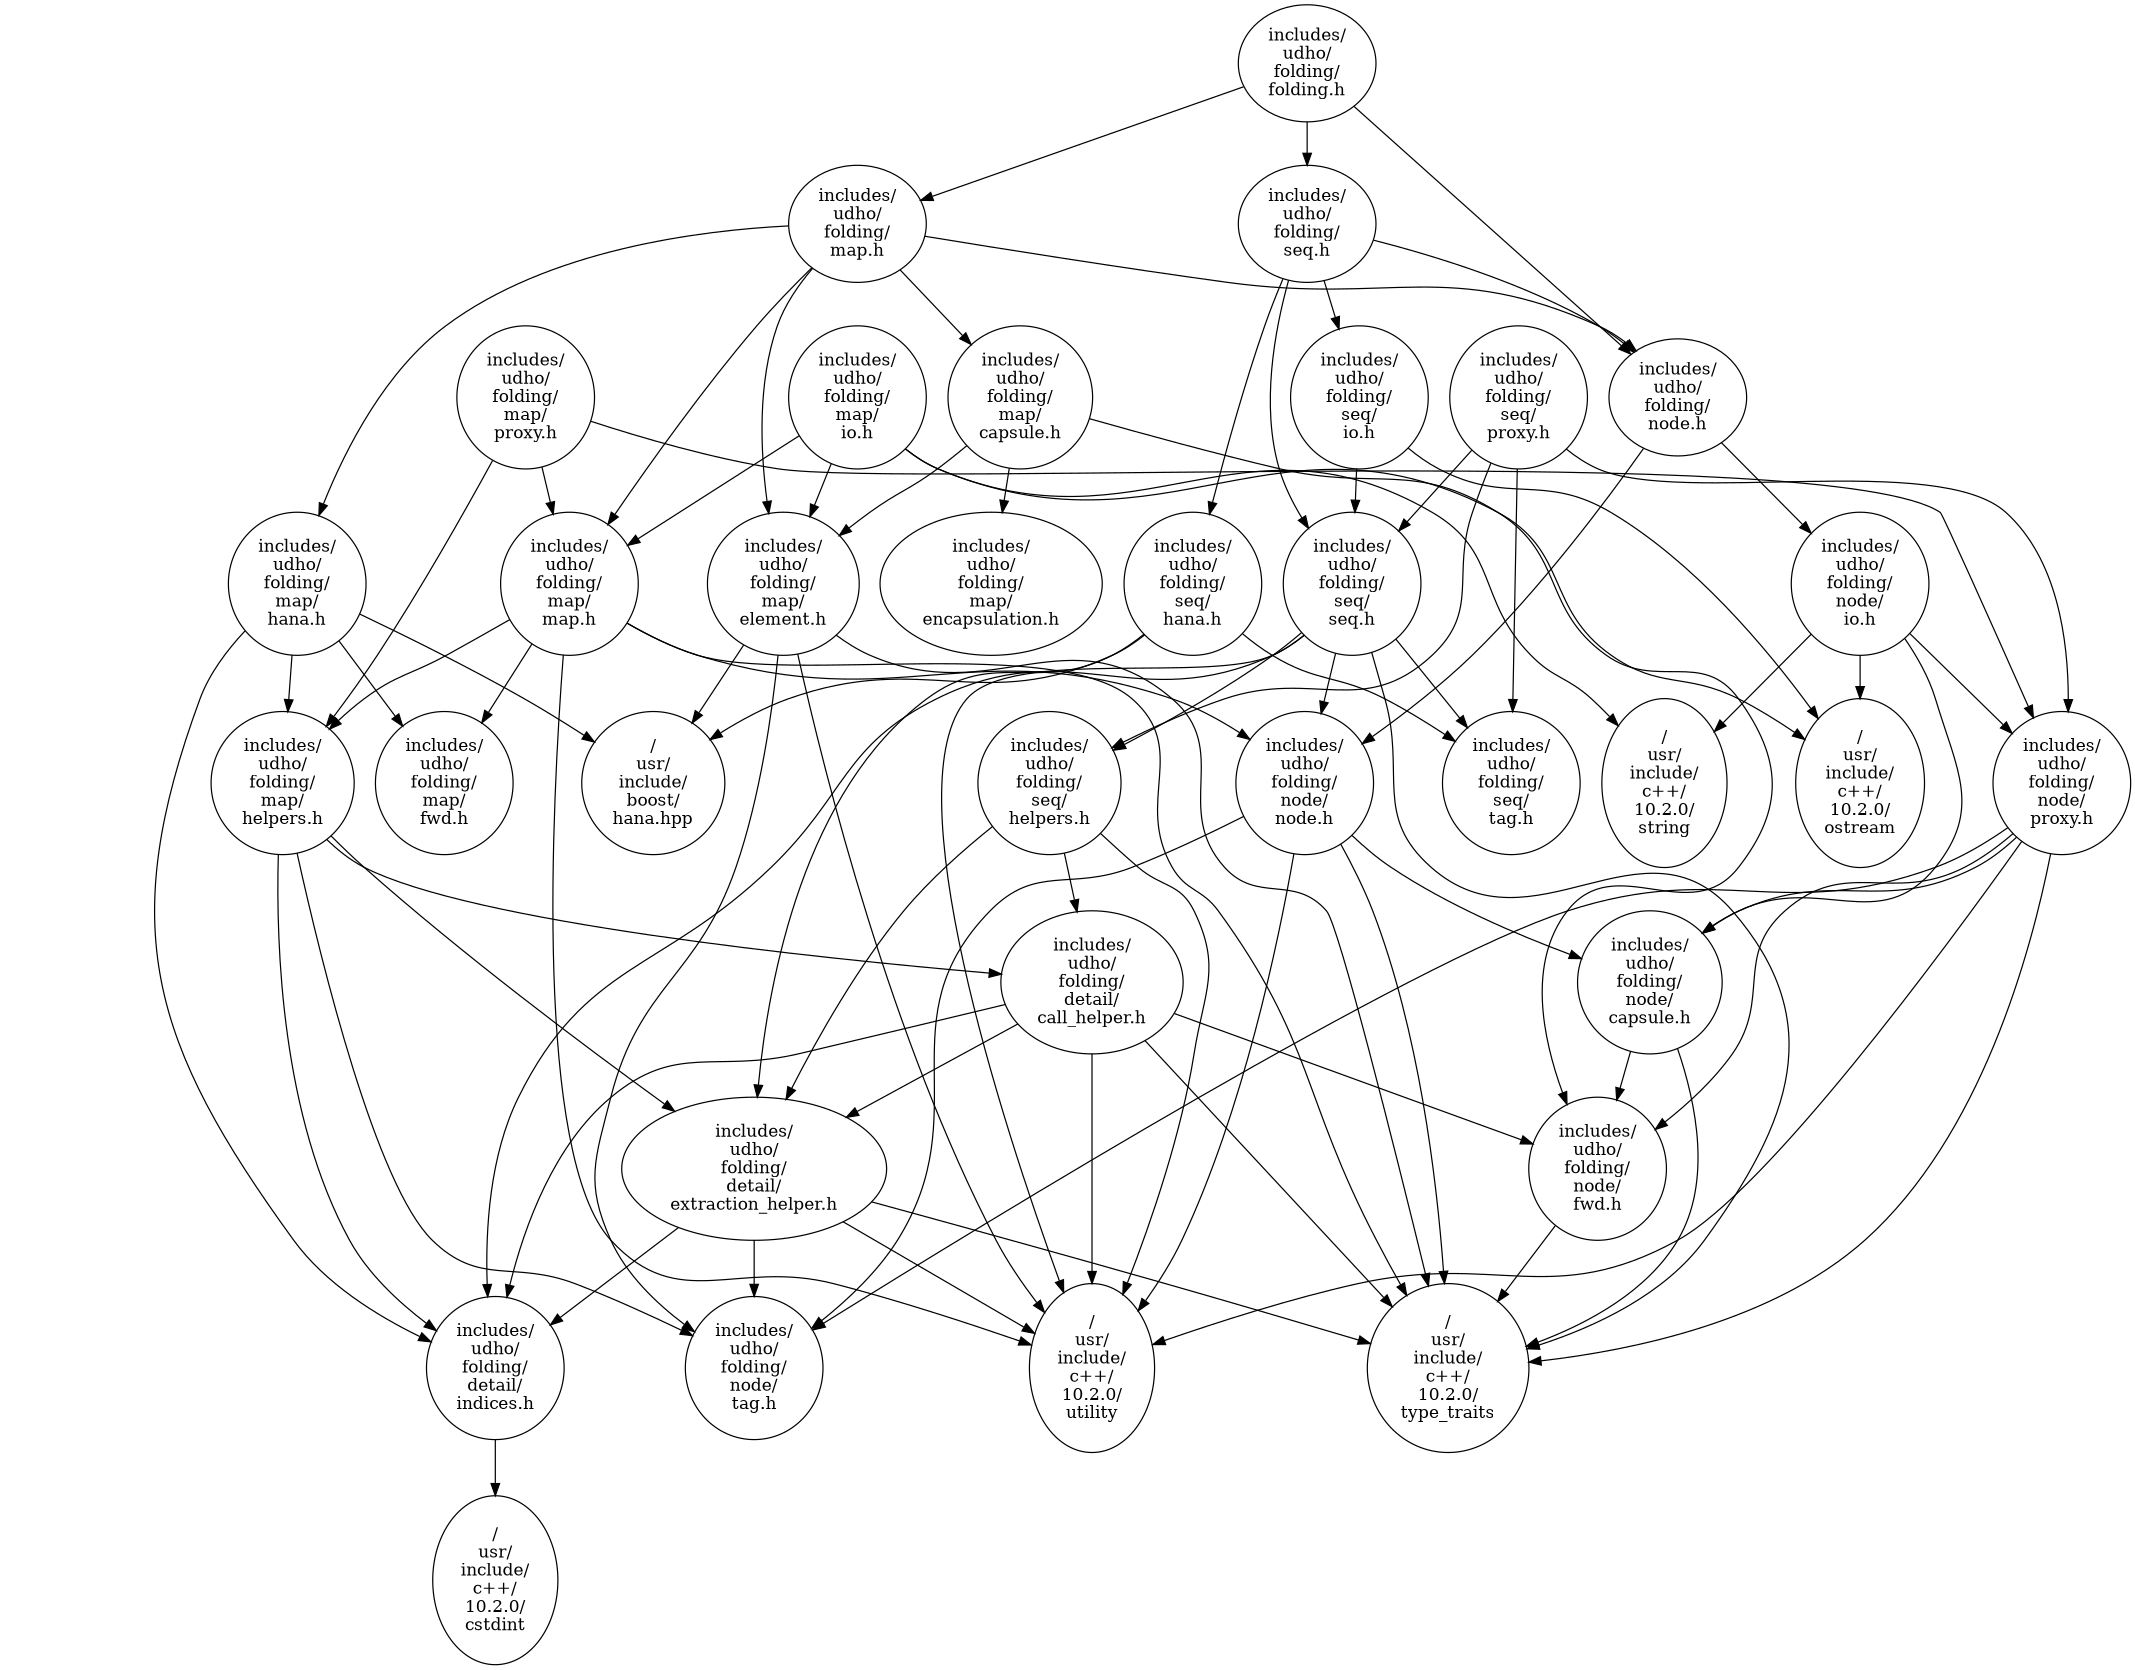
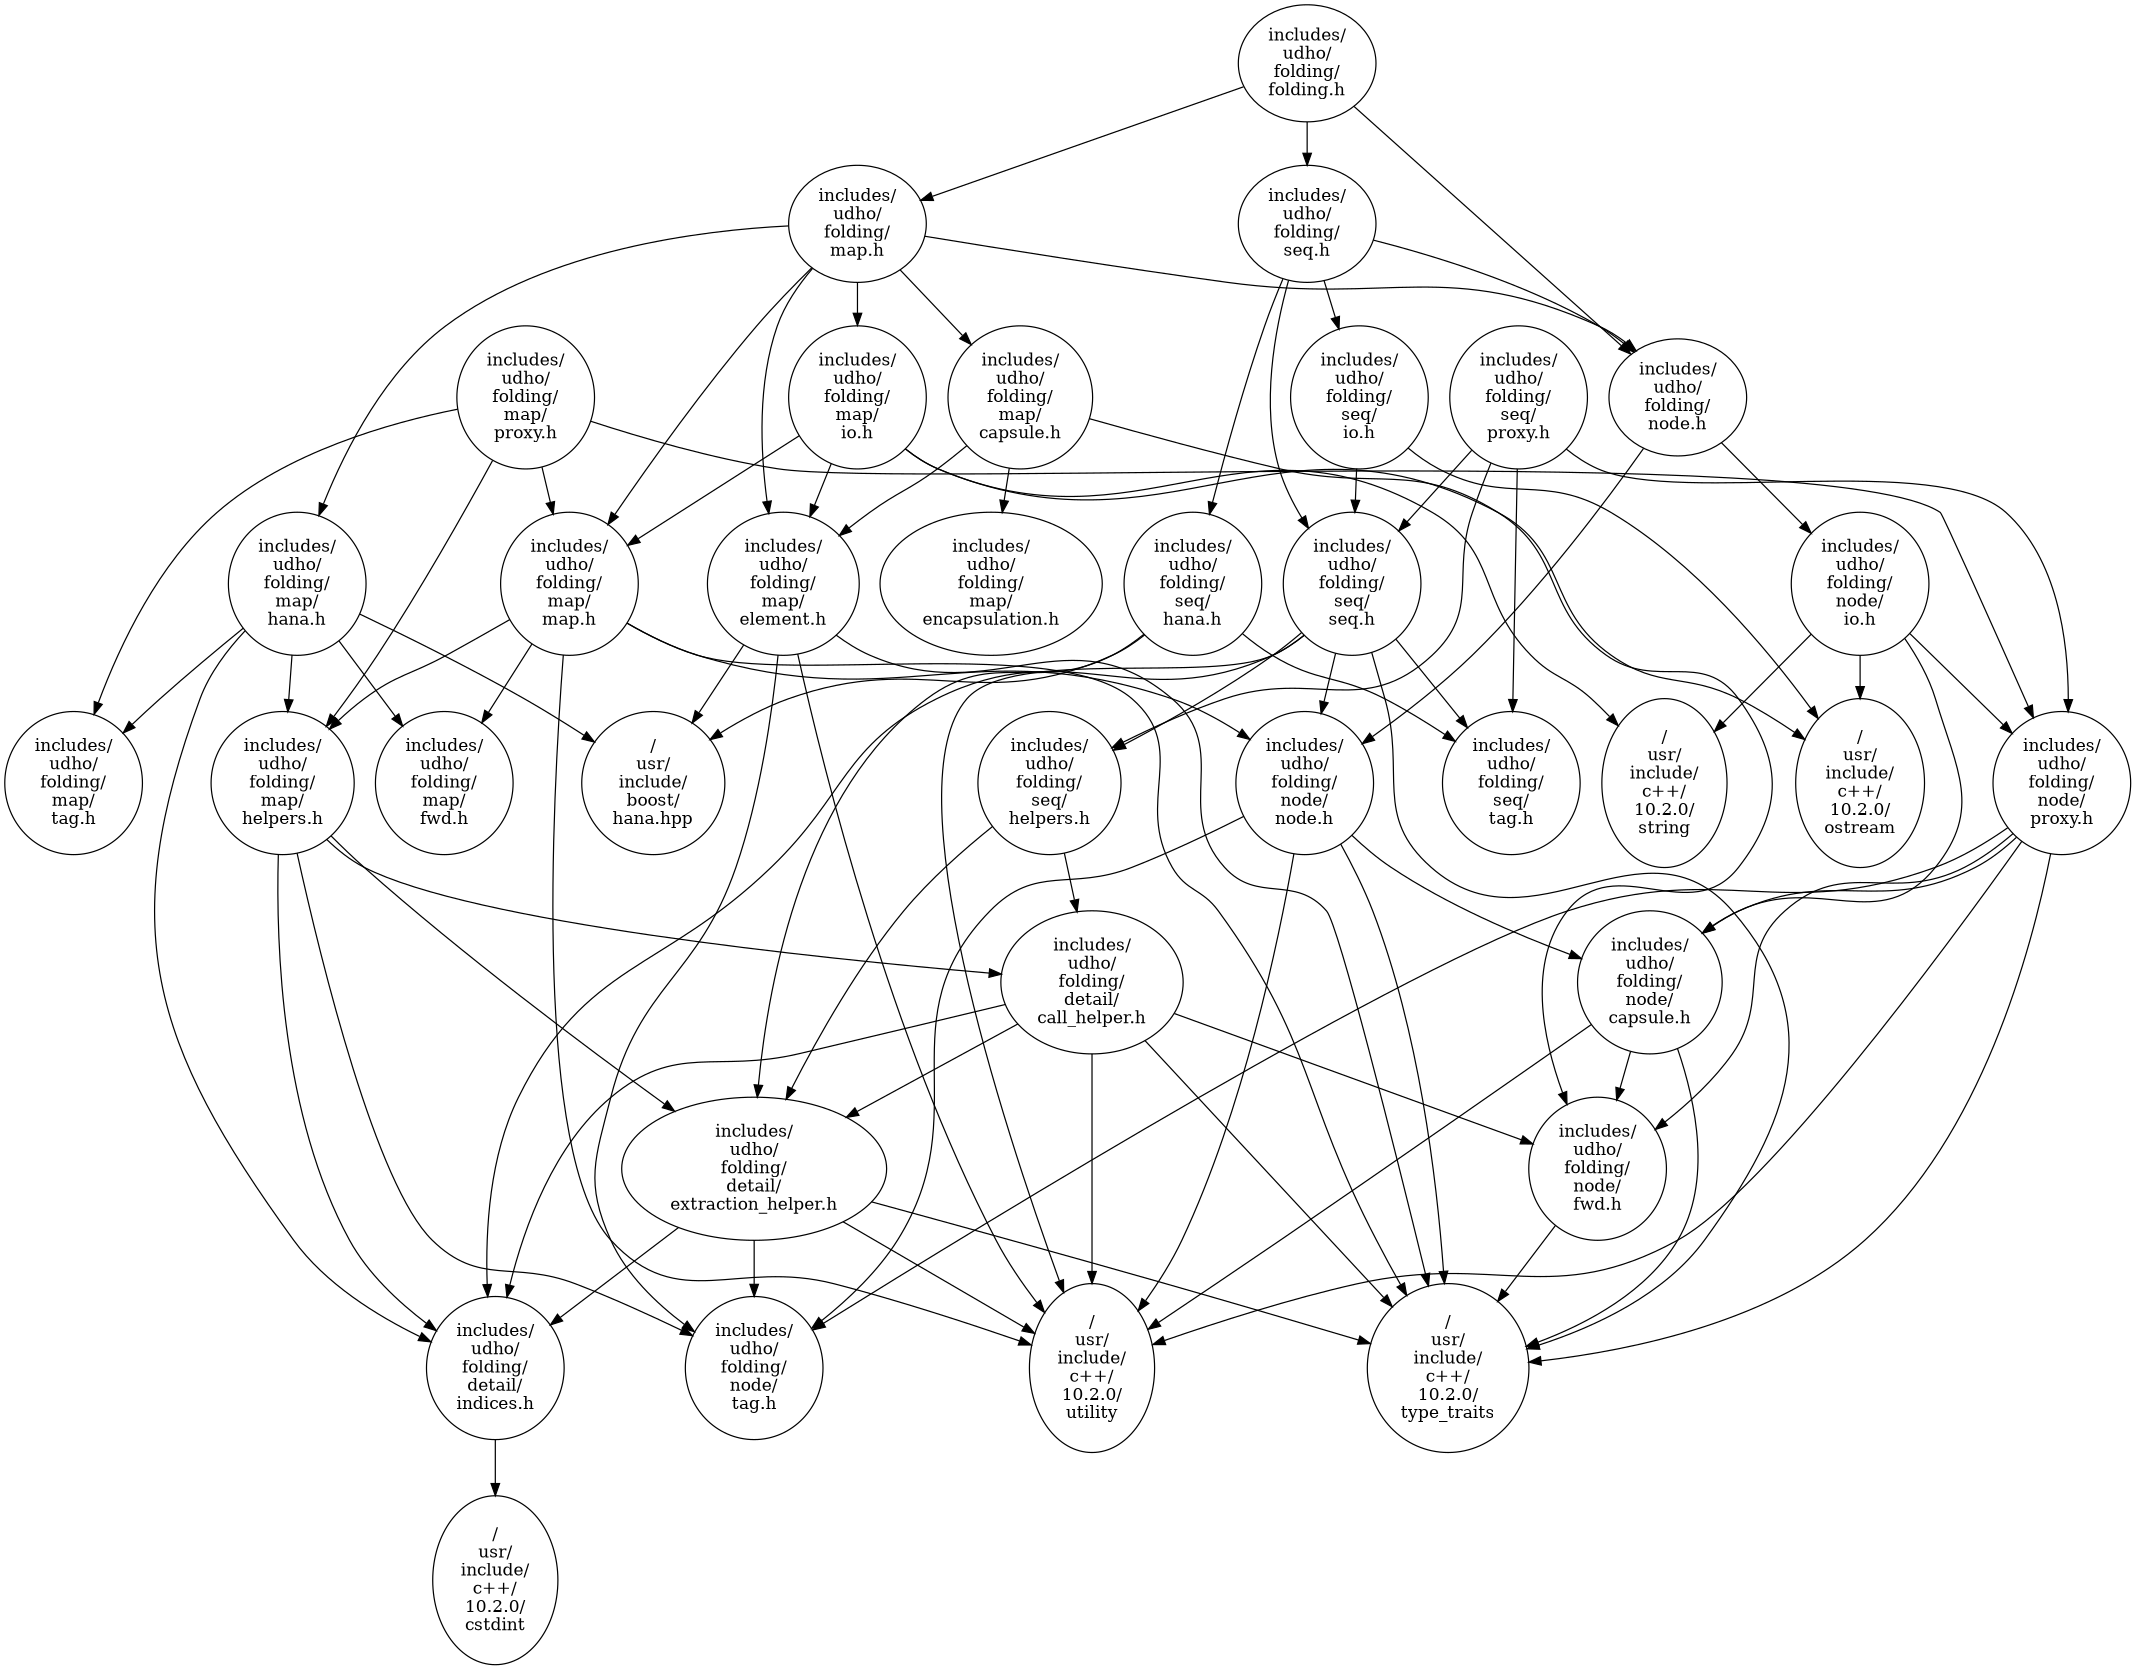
none -> (857, 298)
none -> (74, 783)
(1197, 1039) -> (1376, 1175)
